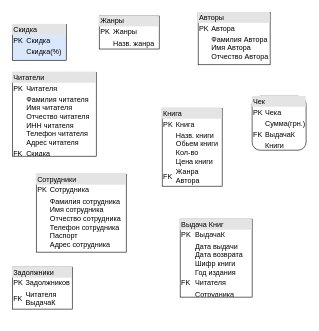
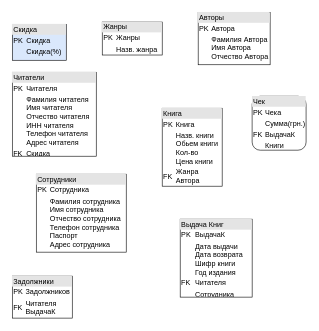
(129, 33) -> (132, 39)
(42, 288) -> (42, 297)
